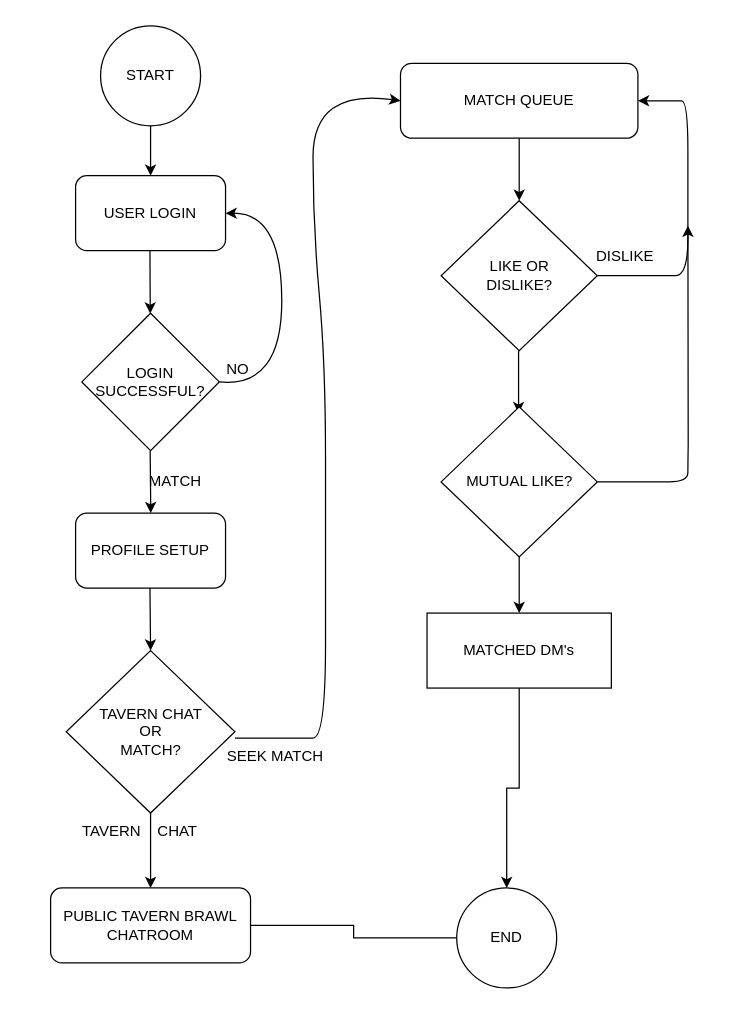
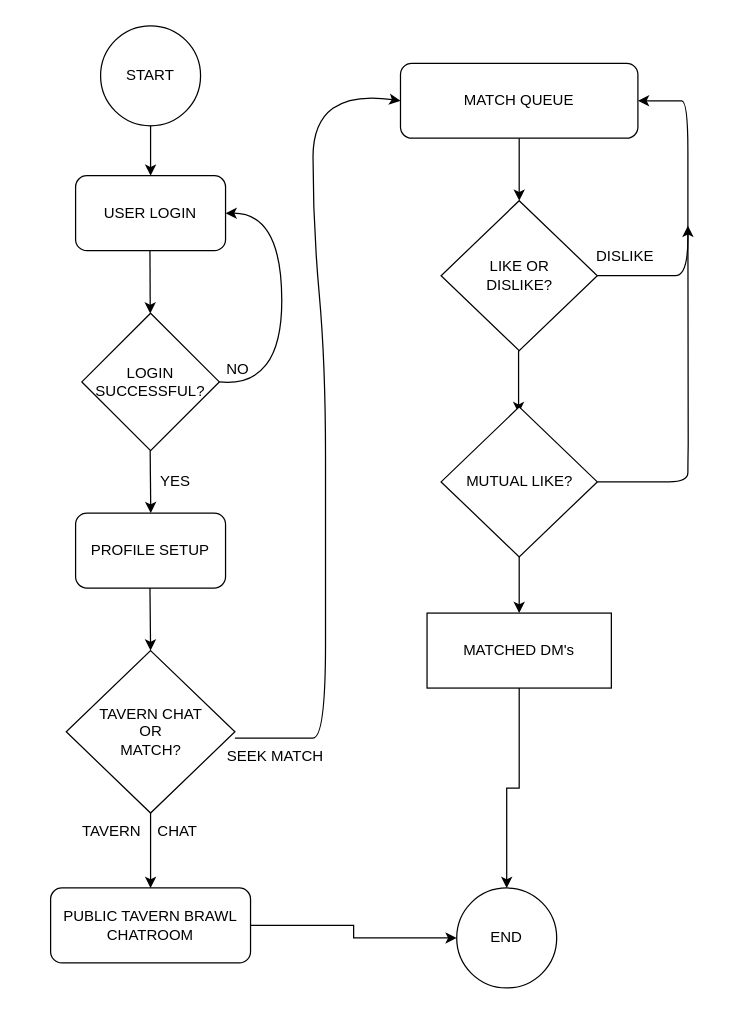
(176, 482) -> (176, 482)
(450, 938) -> (447, 938)
